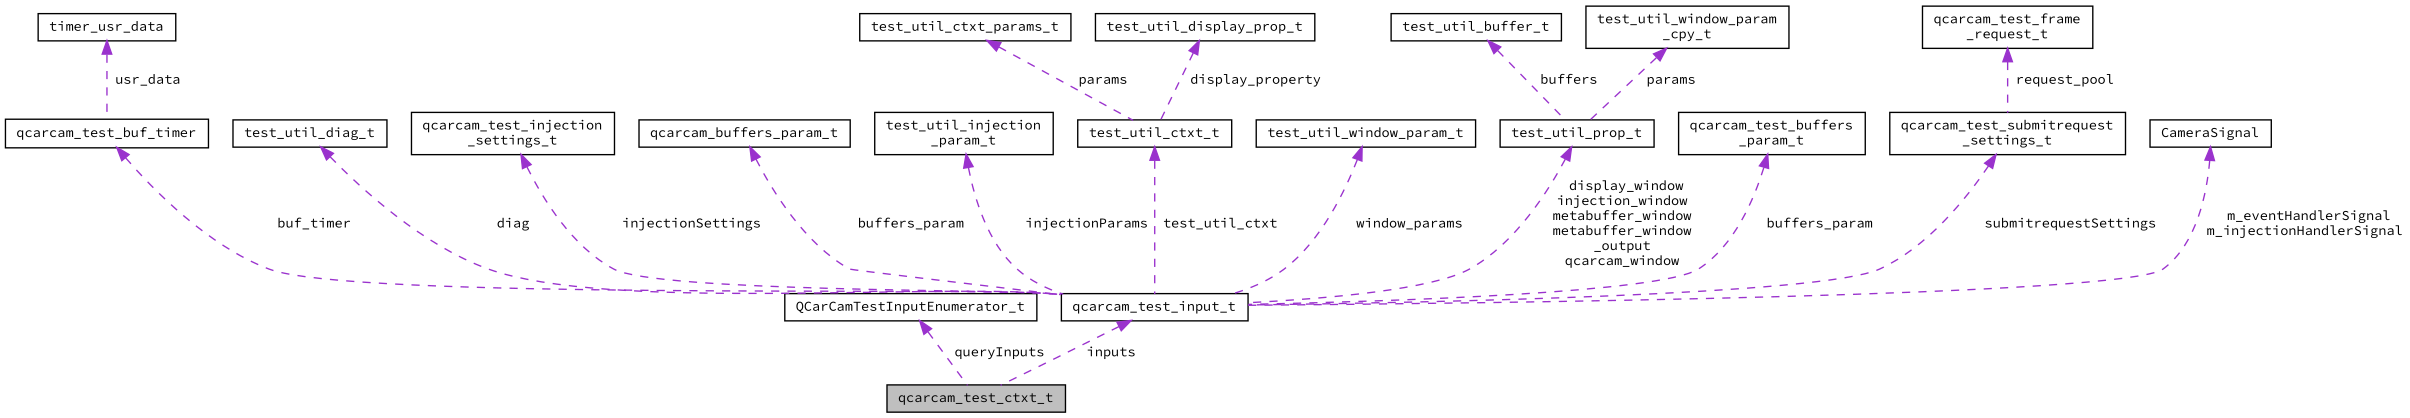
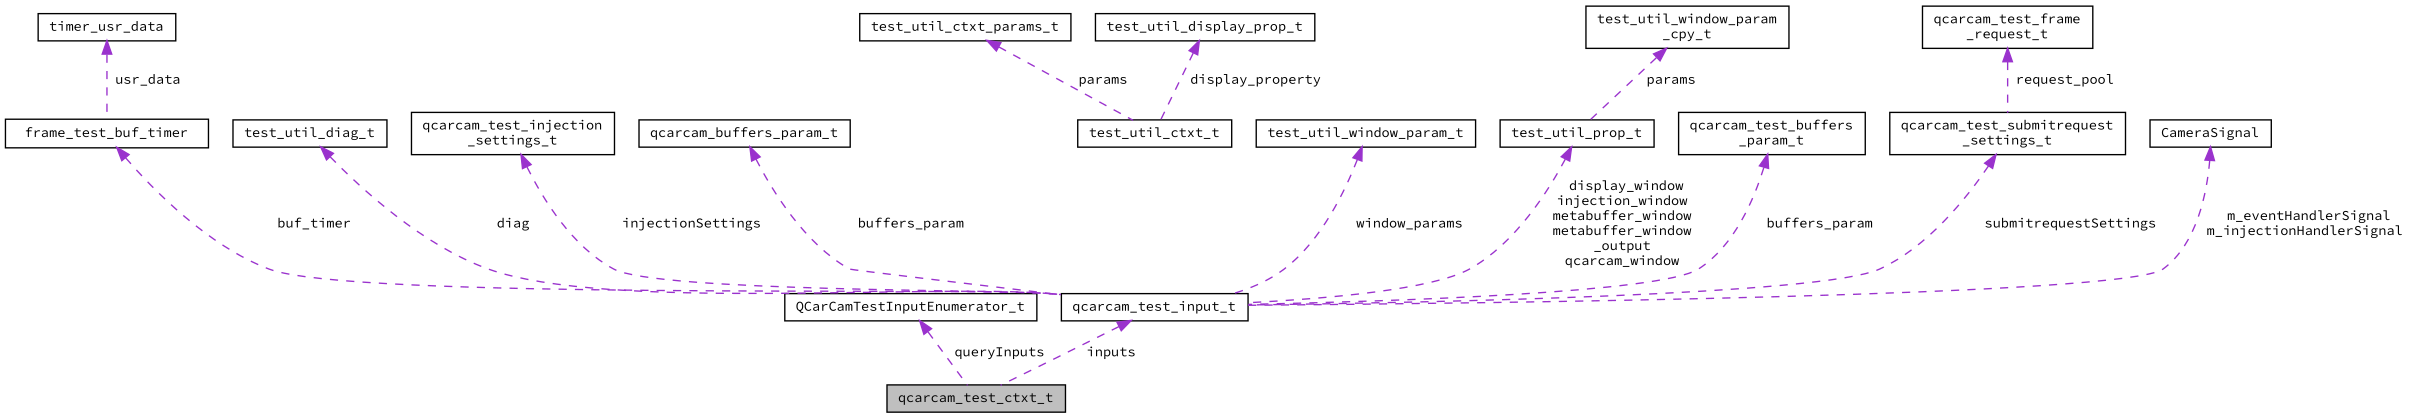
(1476, 27) -> none
(107, 134) -> (107, 134)
(964, 134) -> none
(1155, 227) -> none
